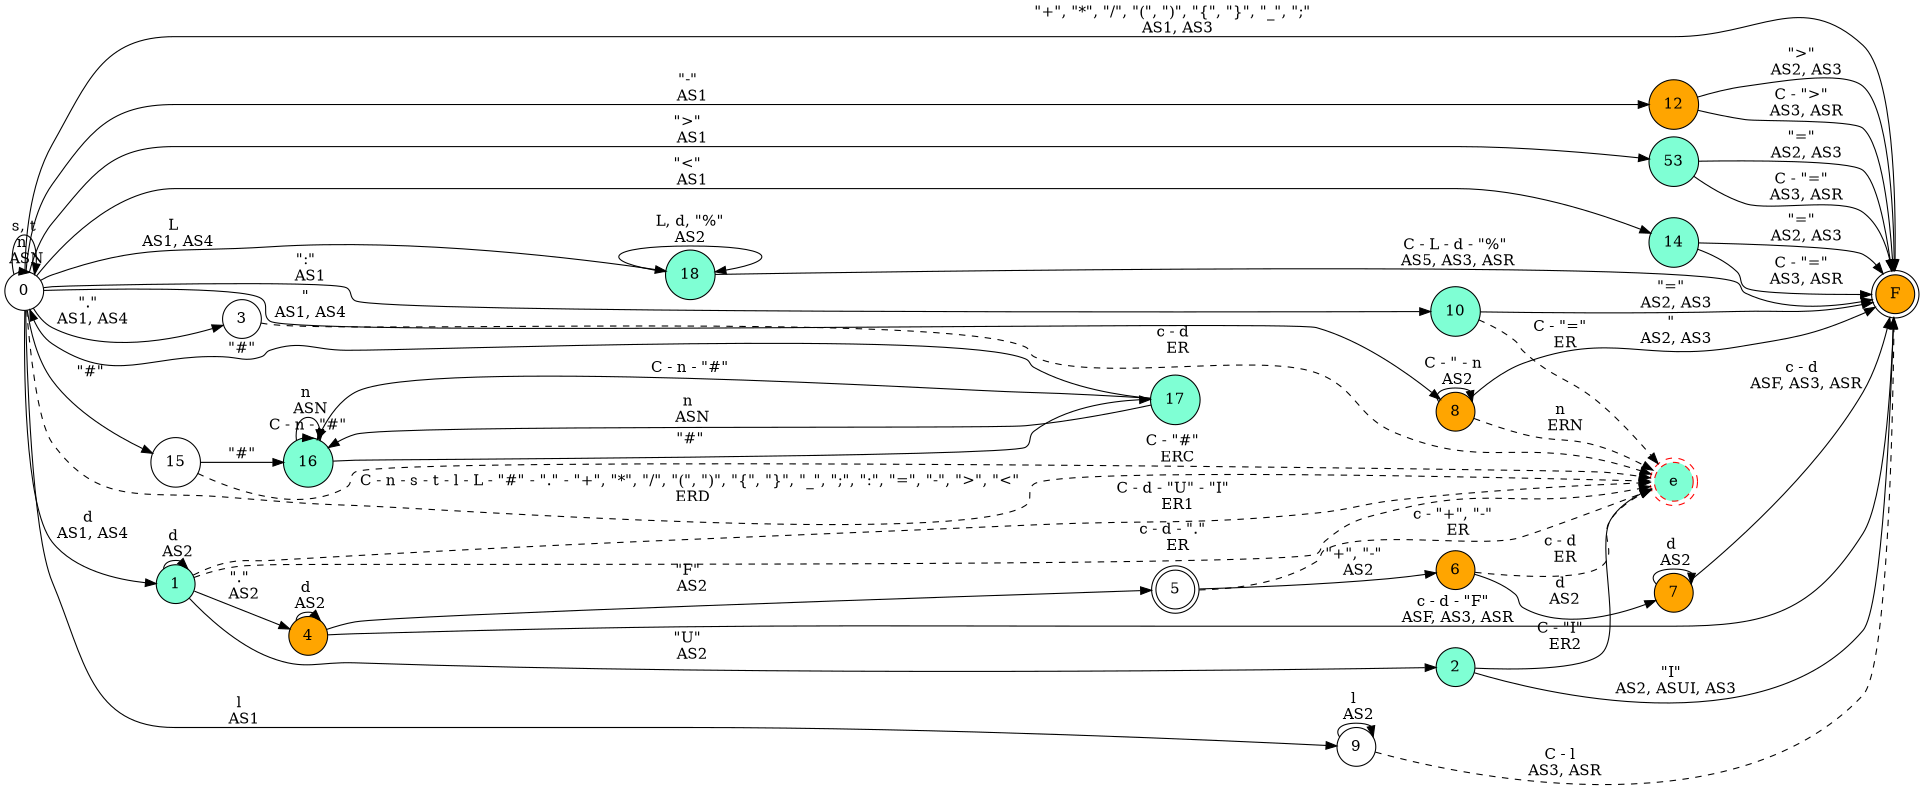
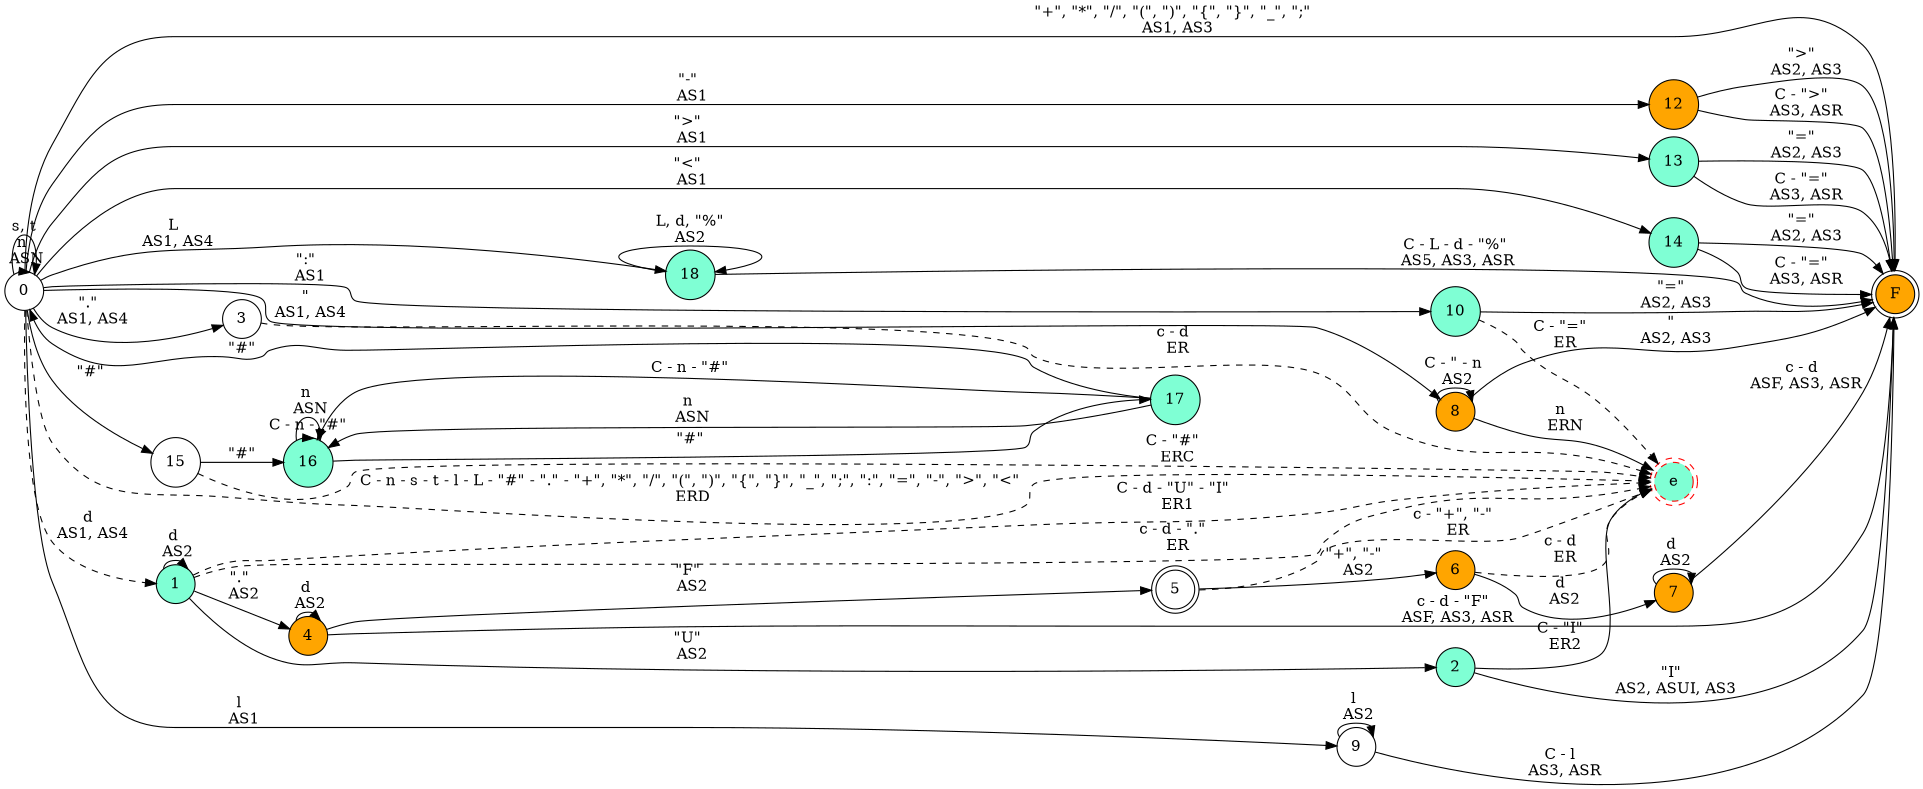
(1674, 162) -> (1674, 162)
(1559, 440) -> (1559, 440)
(49, 536) -> (49, 536)
(1806, 739) -> (1806, 739)
